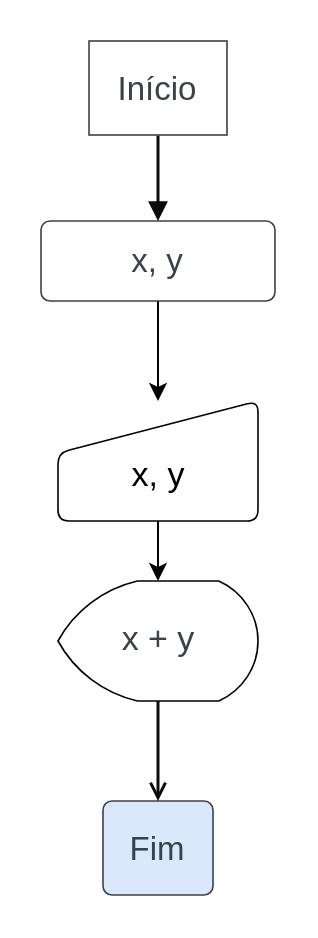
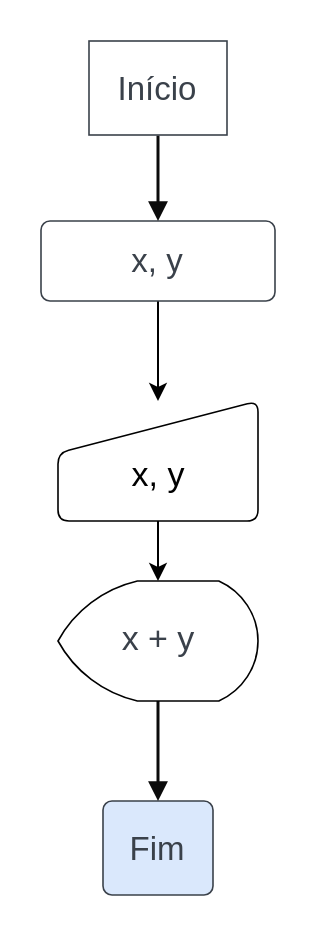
(158, 784) -> (158, 781)
